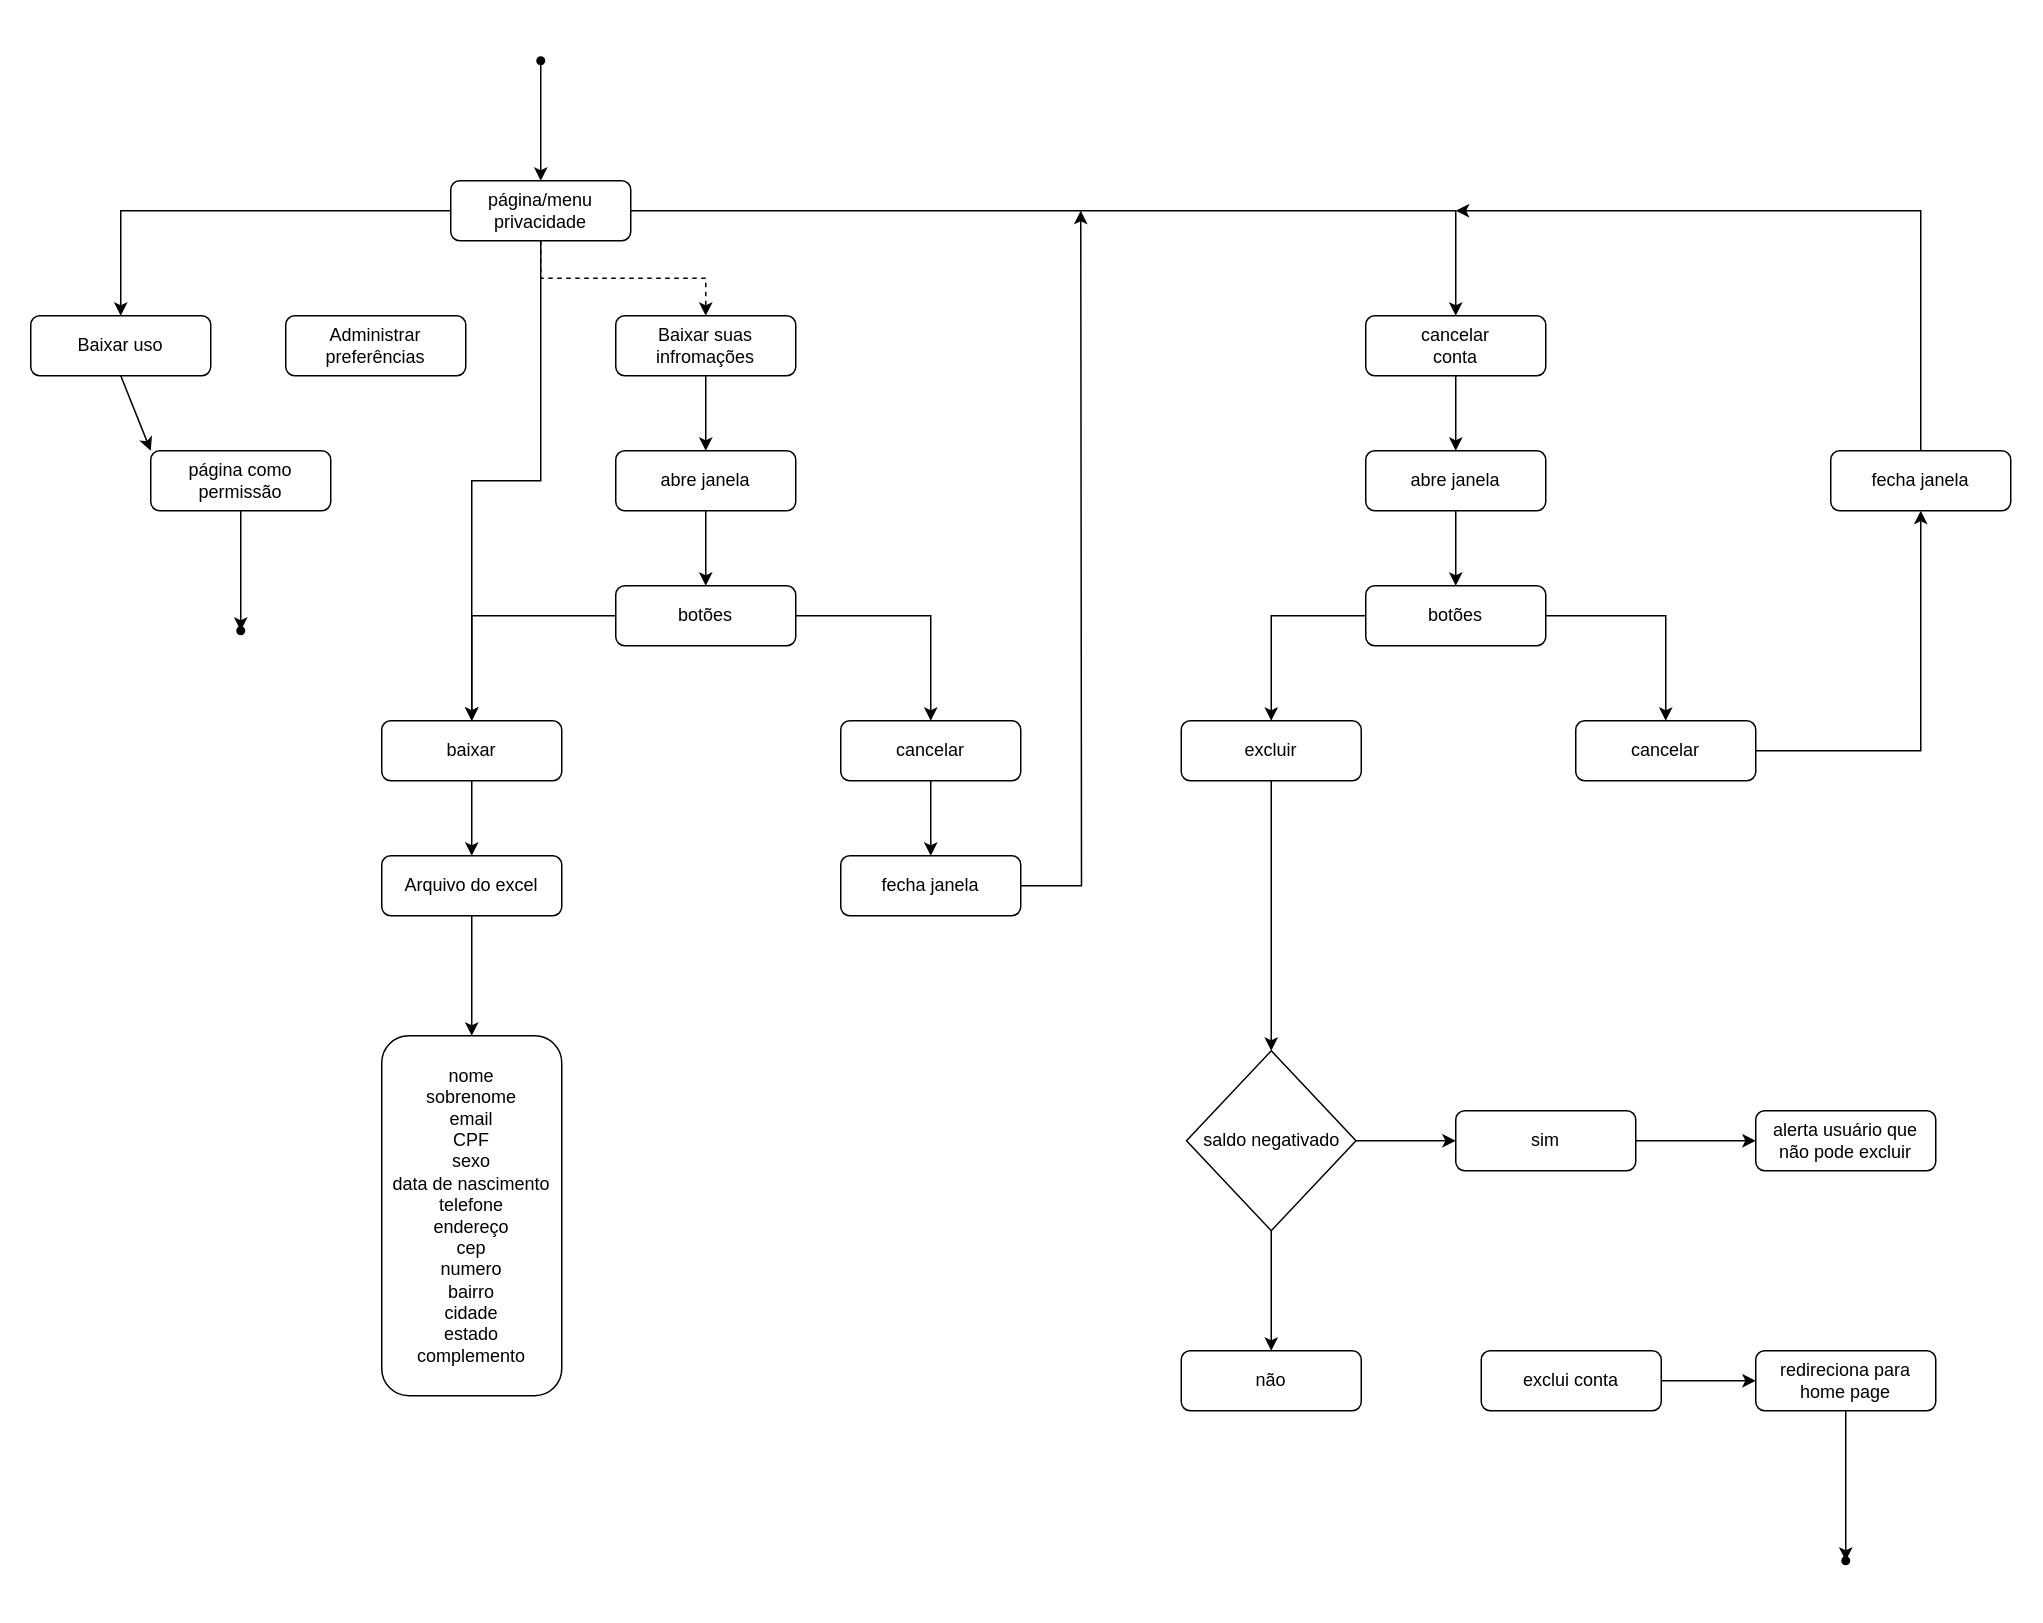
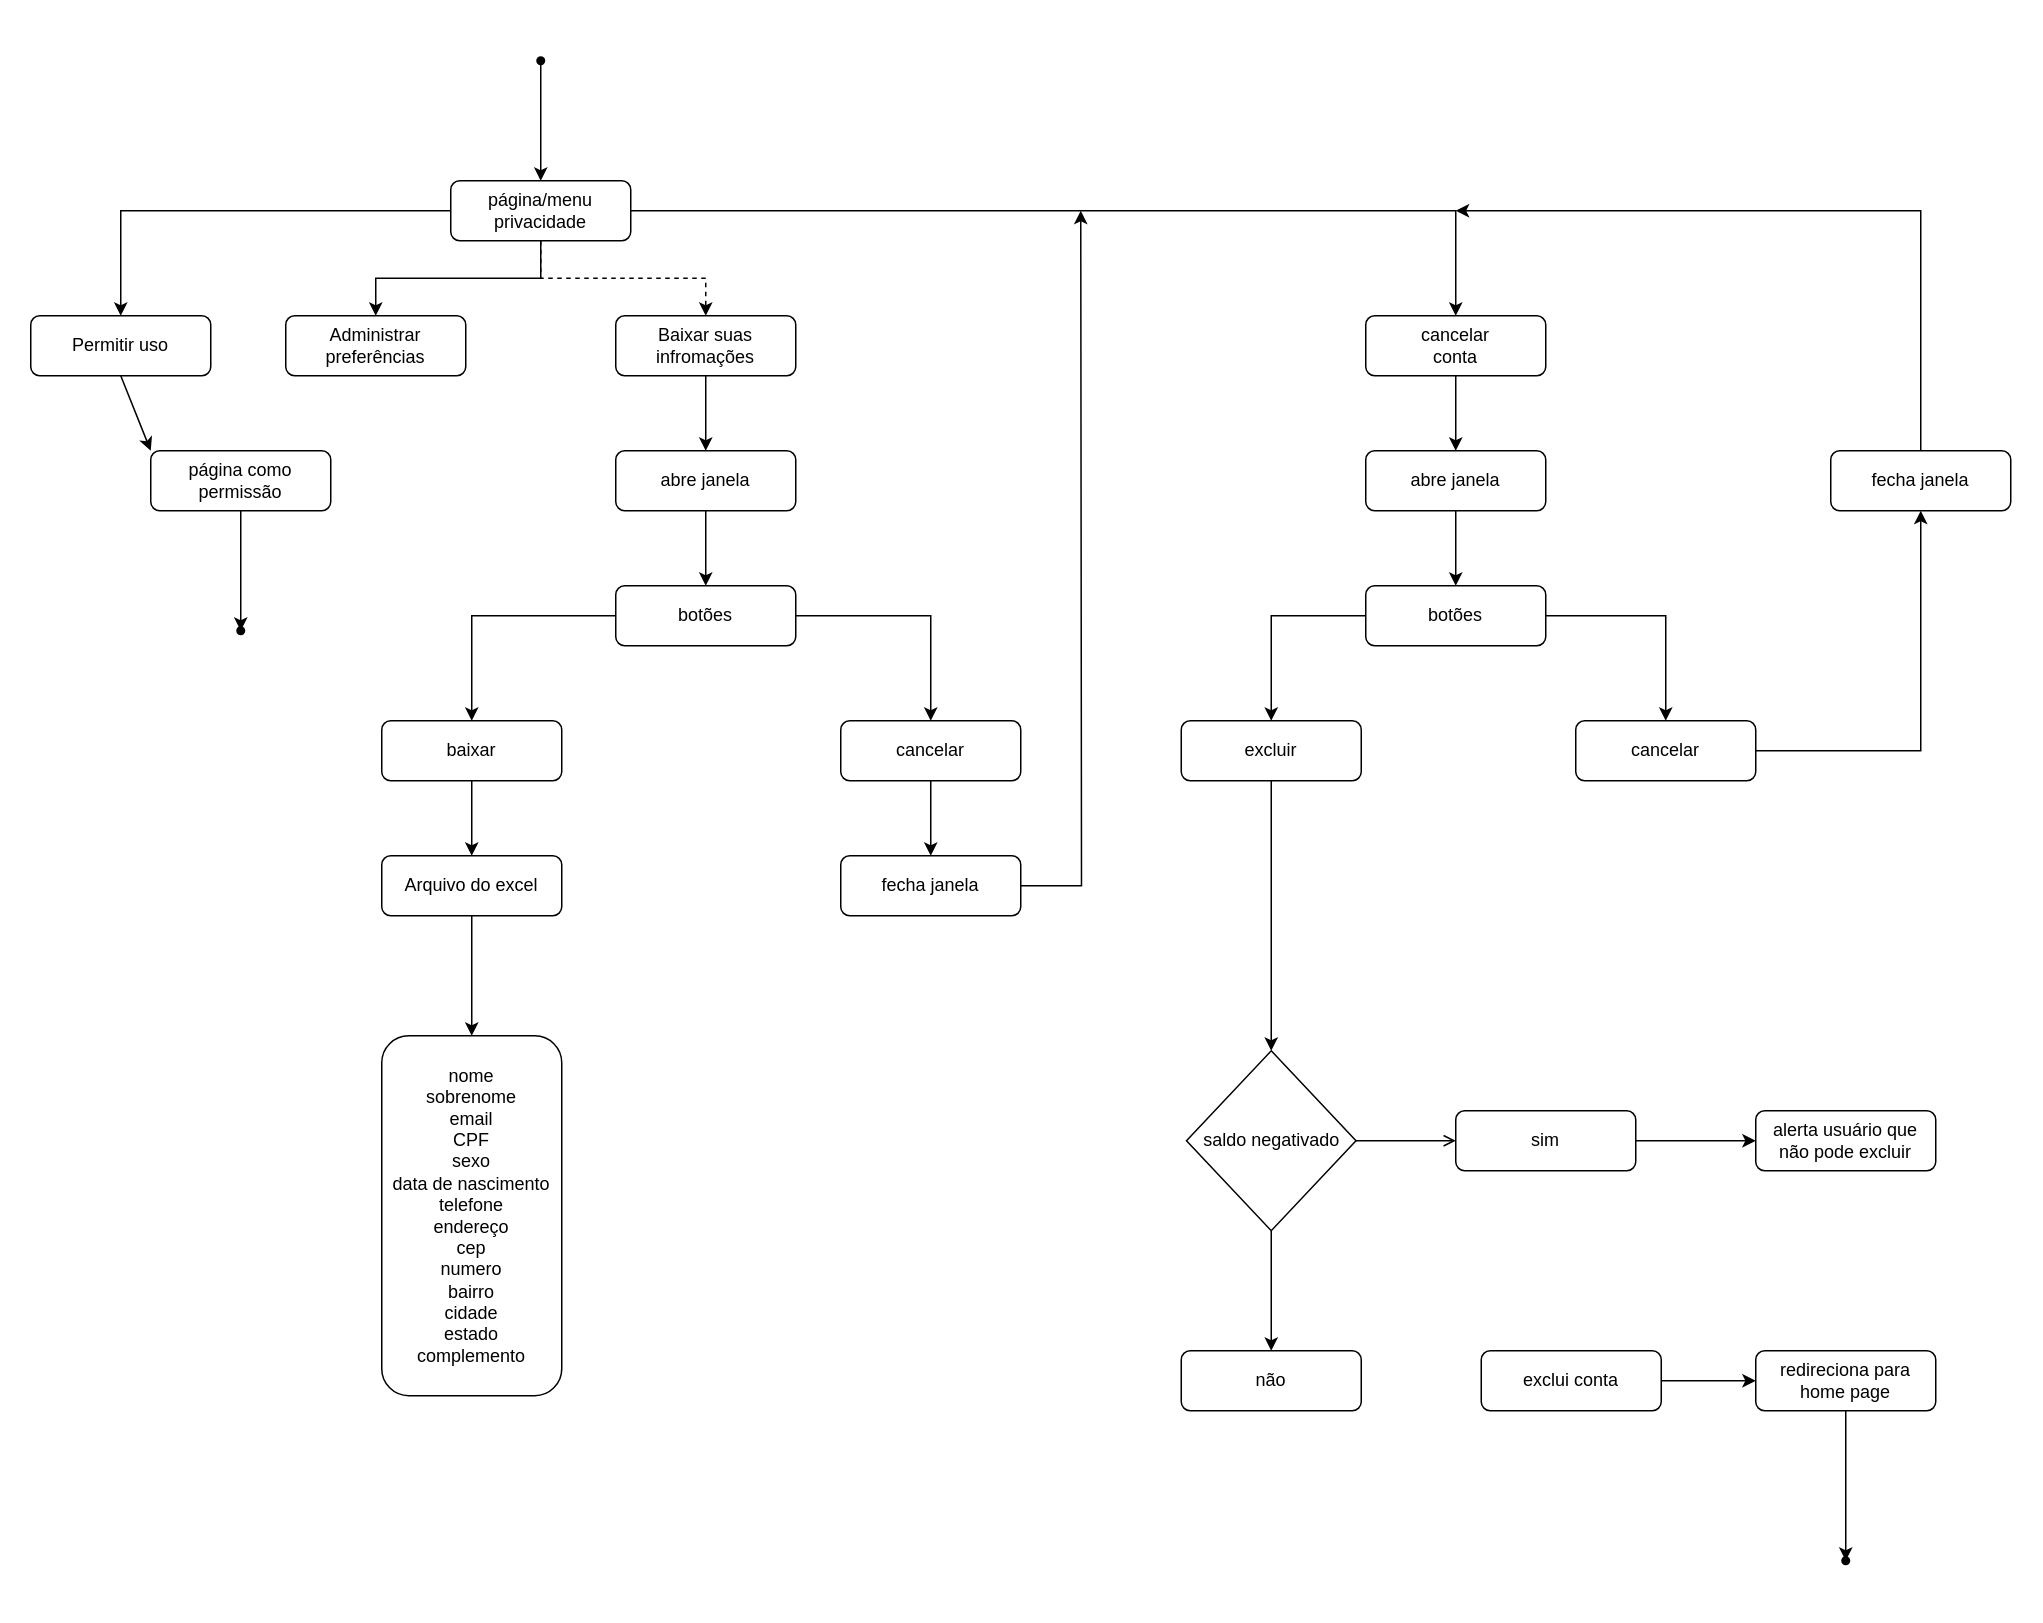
(121, 346) -> (121, 346)
(541, 481) -> (444, 278)
(1444, 1141) -> (1446, 1141)
